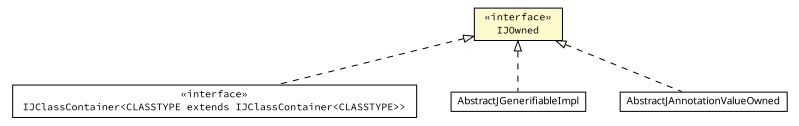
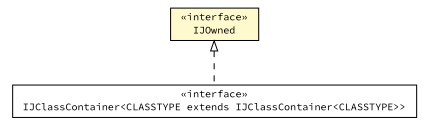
(518, 101) -> none
(703, 101) -> none
